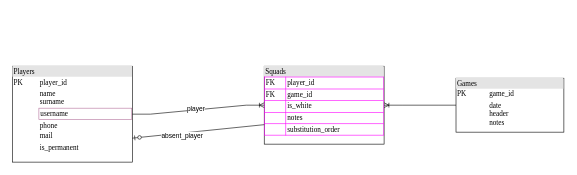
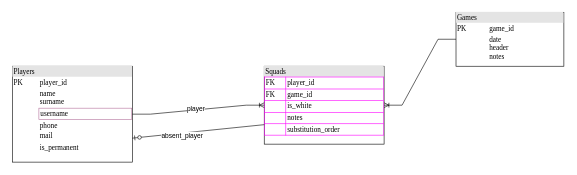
(510, 105) -> (510, 39)
